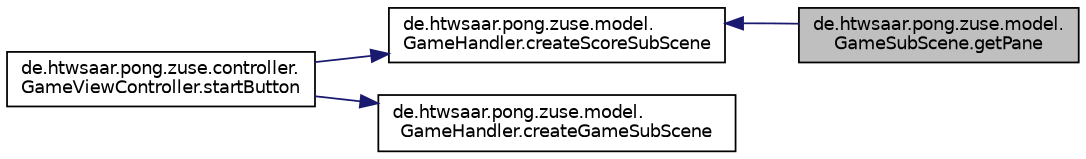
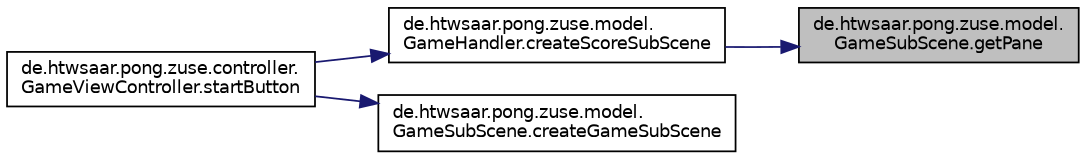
(771, 23) -> (753, 47)
(557, 123) -> (557, 123)
